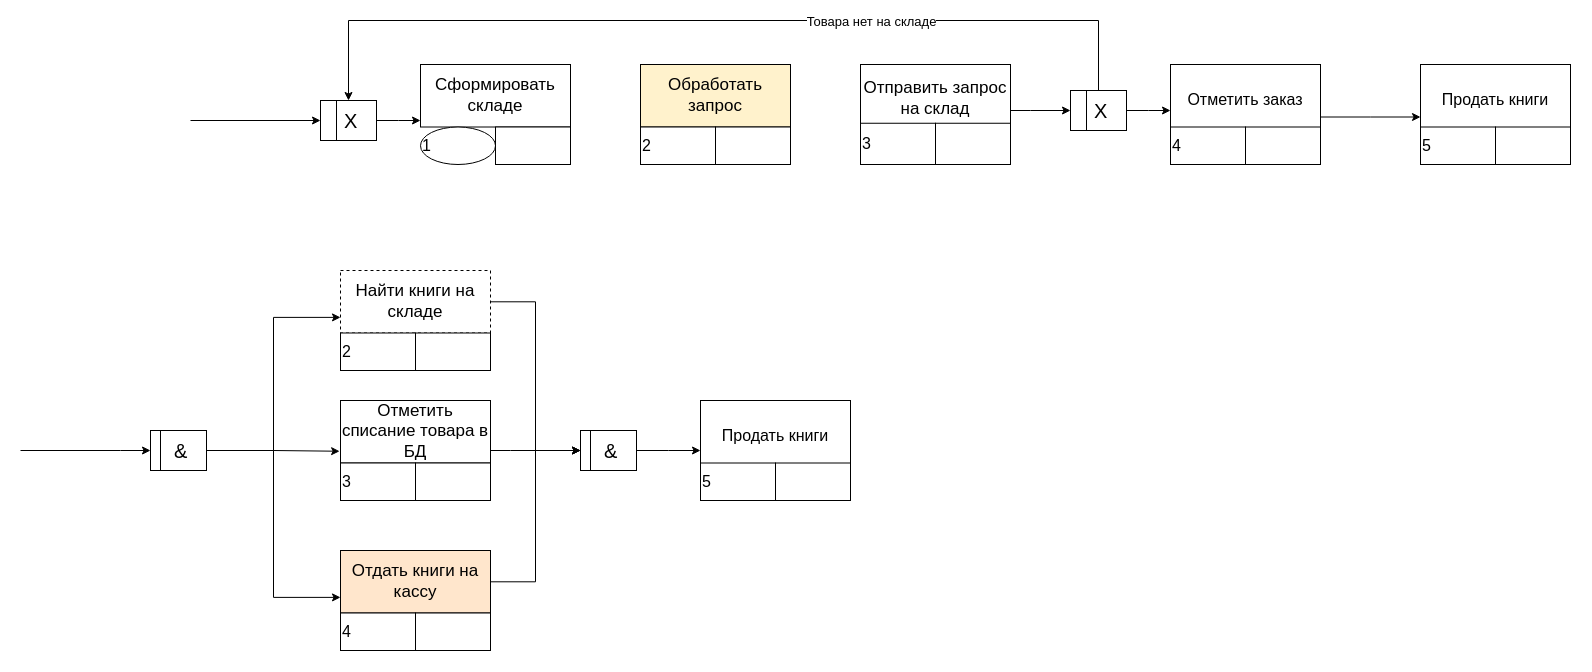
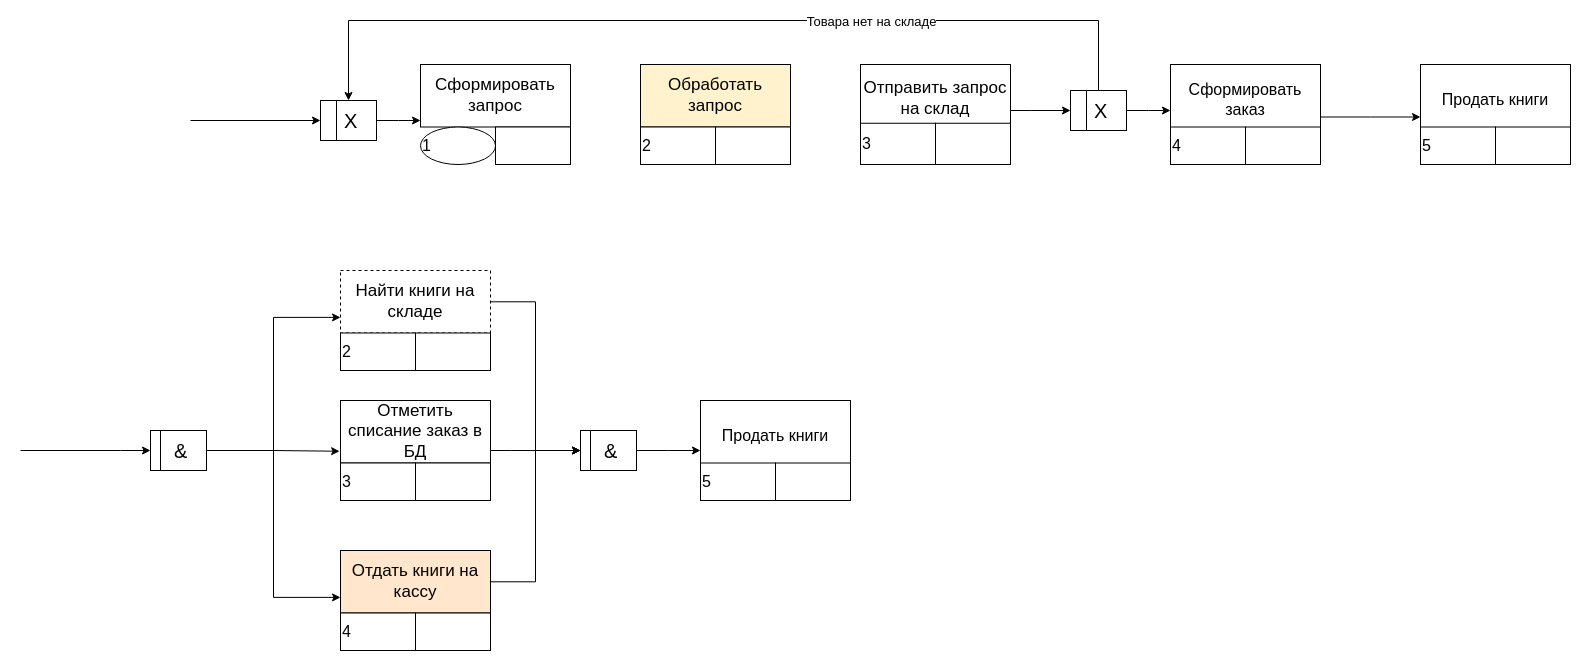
(496, 96) -> (496, 96)
(1246, 100) -> (1246, 100)
(416, 432) -> (416, 432)
